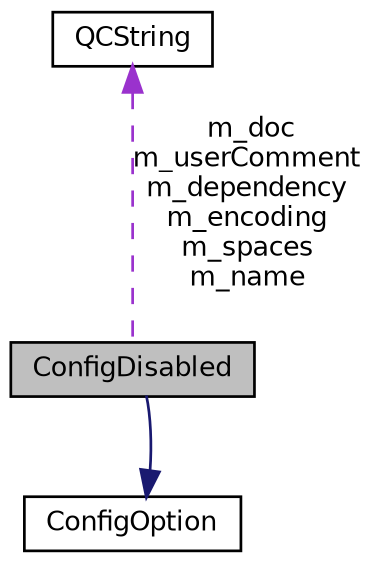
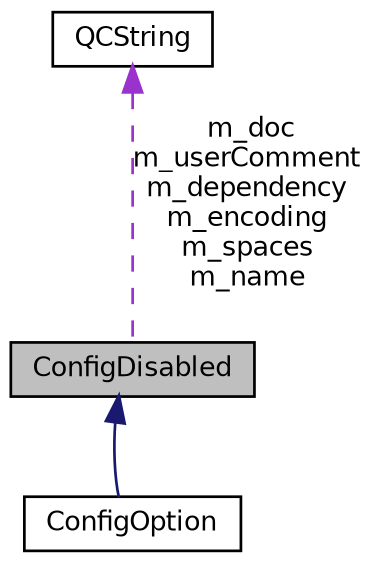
(151, 433) -> (115, 460)
